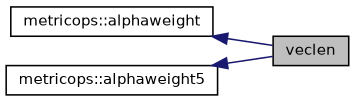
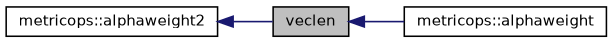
(250, 42) -> (384, 22)
(112, 80) -> (112, 22)
